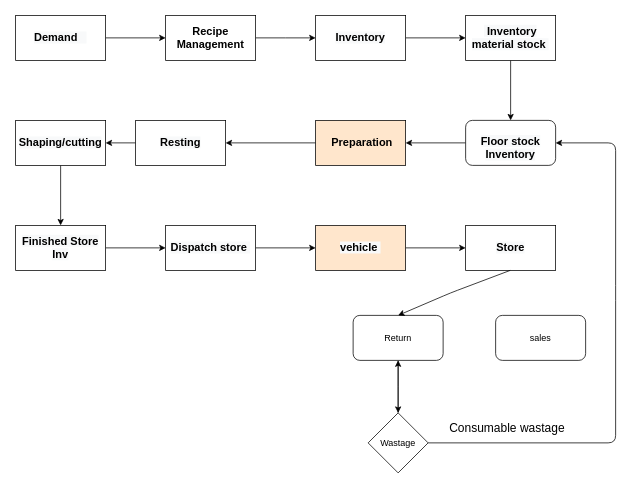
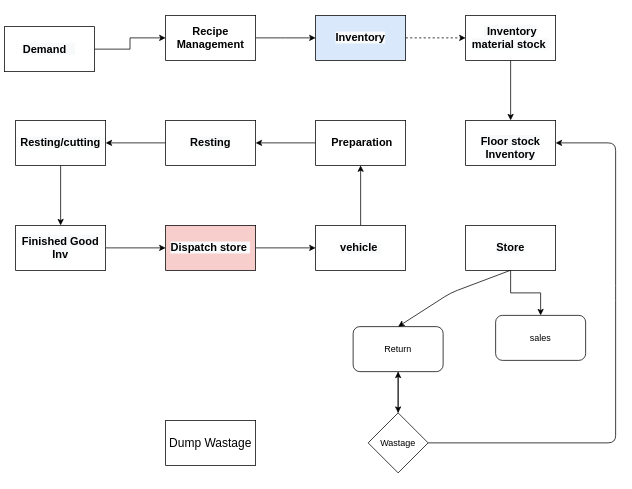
(60, 38) -> (49, 49)
(360, 38) -> (360, 38)
(433, 38) -> (433, 38)
(60, 143) -> (60, 143)
(180, 143) -> (210, 143)
(360, 143) -> (360, 143)
(412, 143) -> none
(510, 143) -> (510, 143)
(60, 248) -> (60, 248)
(210, 248) -> (210, 248)
(360, 248) -> (360, 248)
(459, 248) -> (360, 198)
none -> (510, 284)
(398, 338) -> (398, 349)
(507, 428) -> none
none -> (210, 443)
